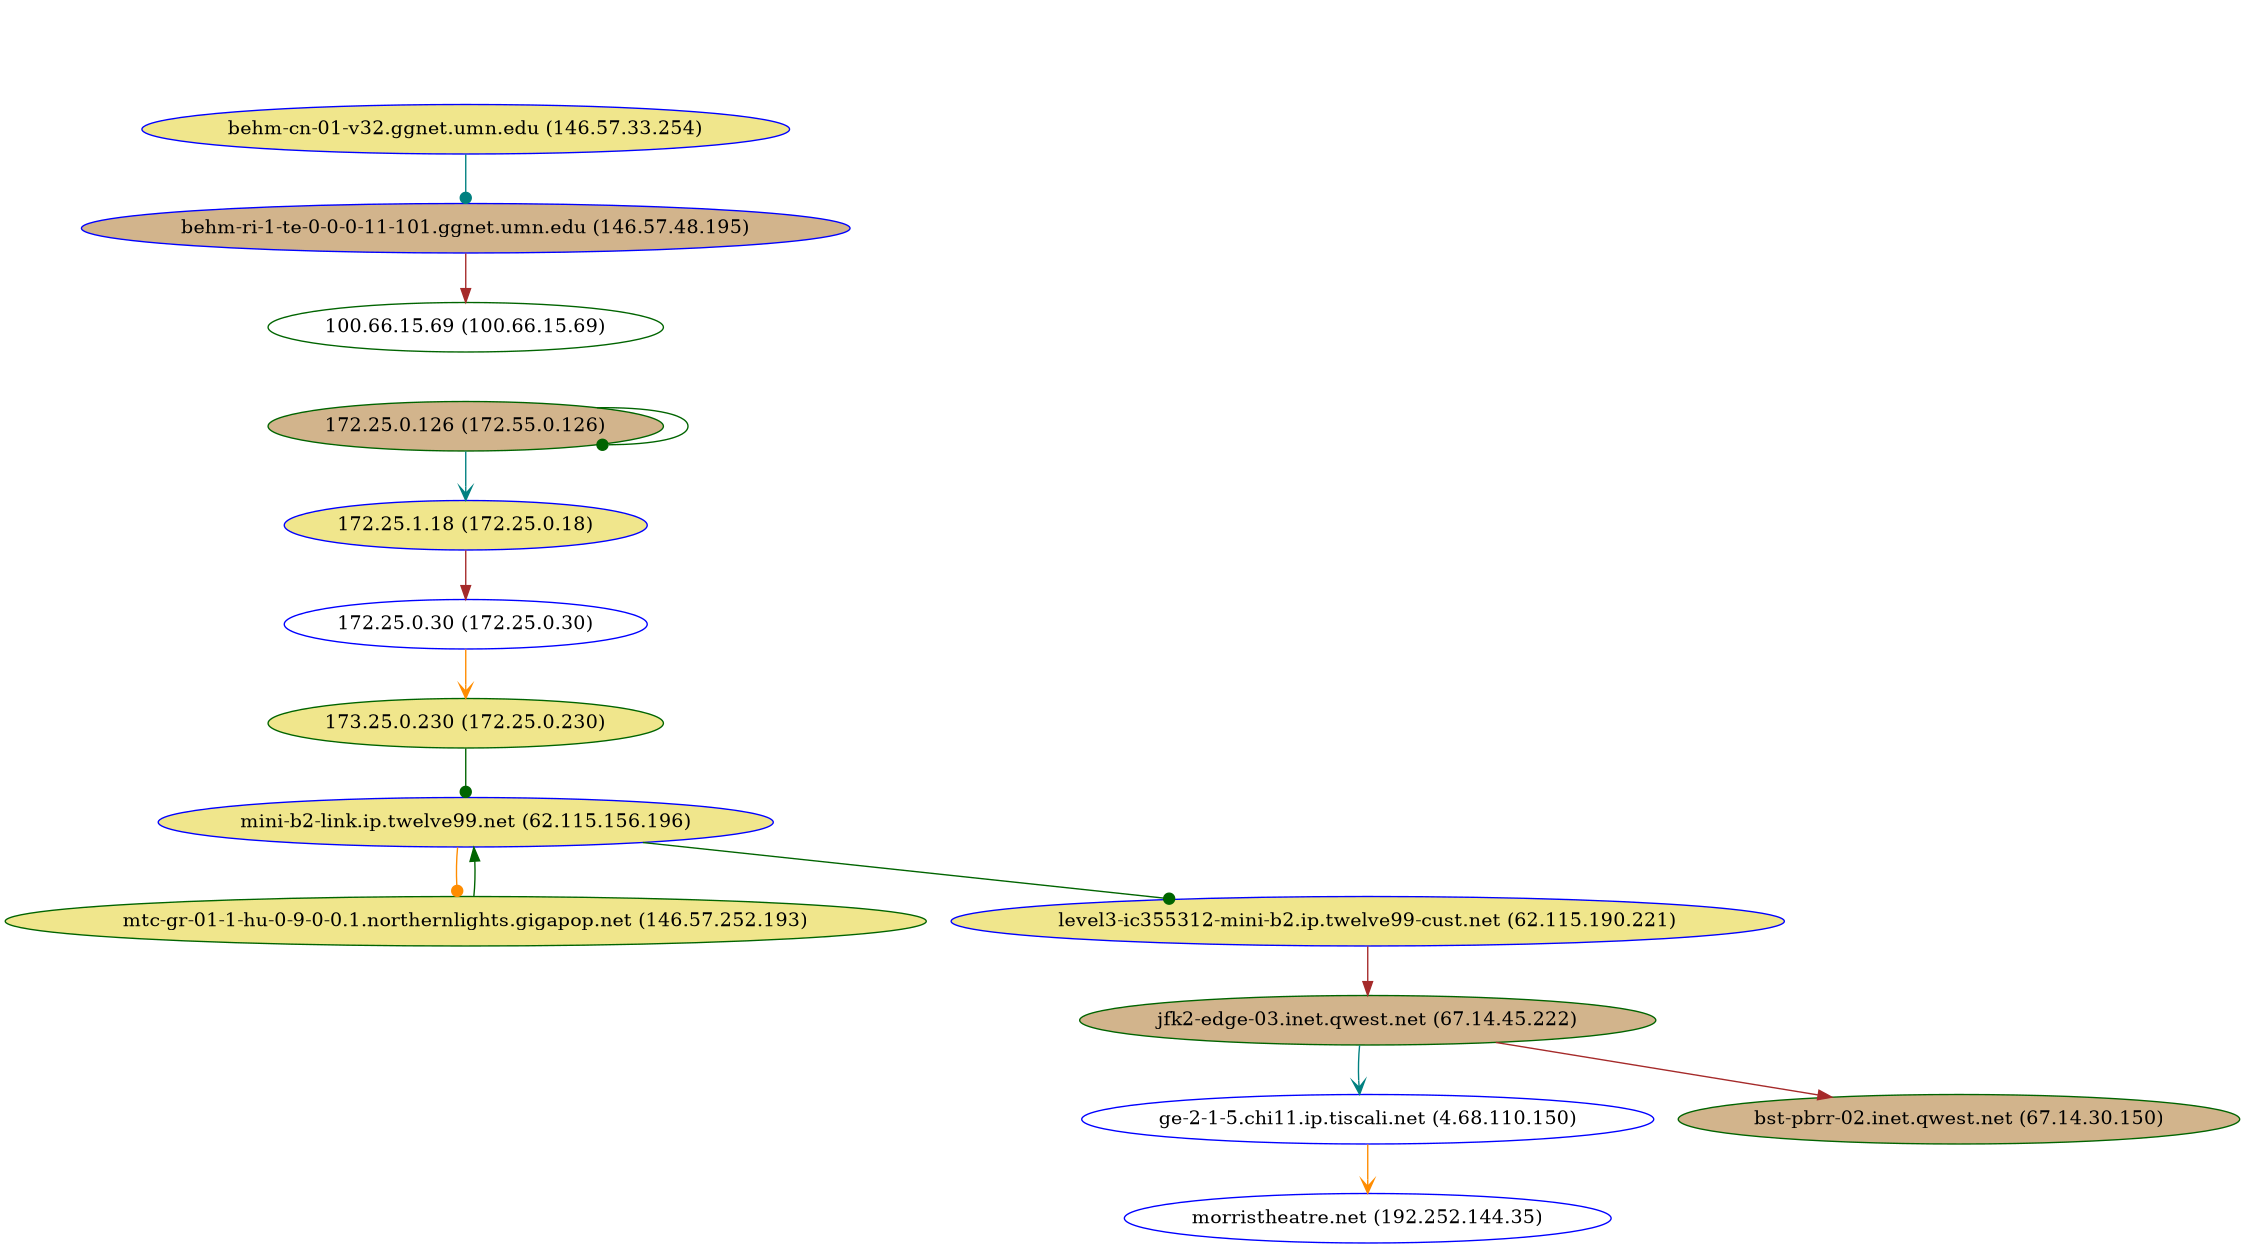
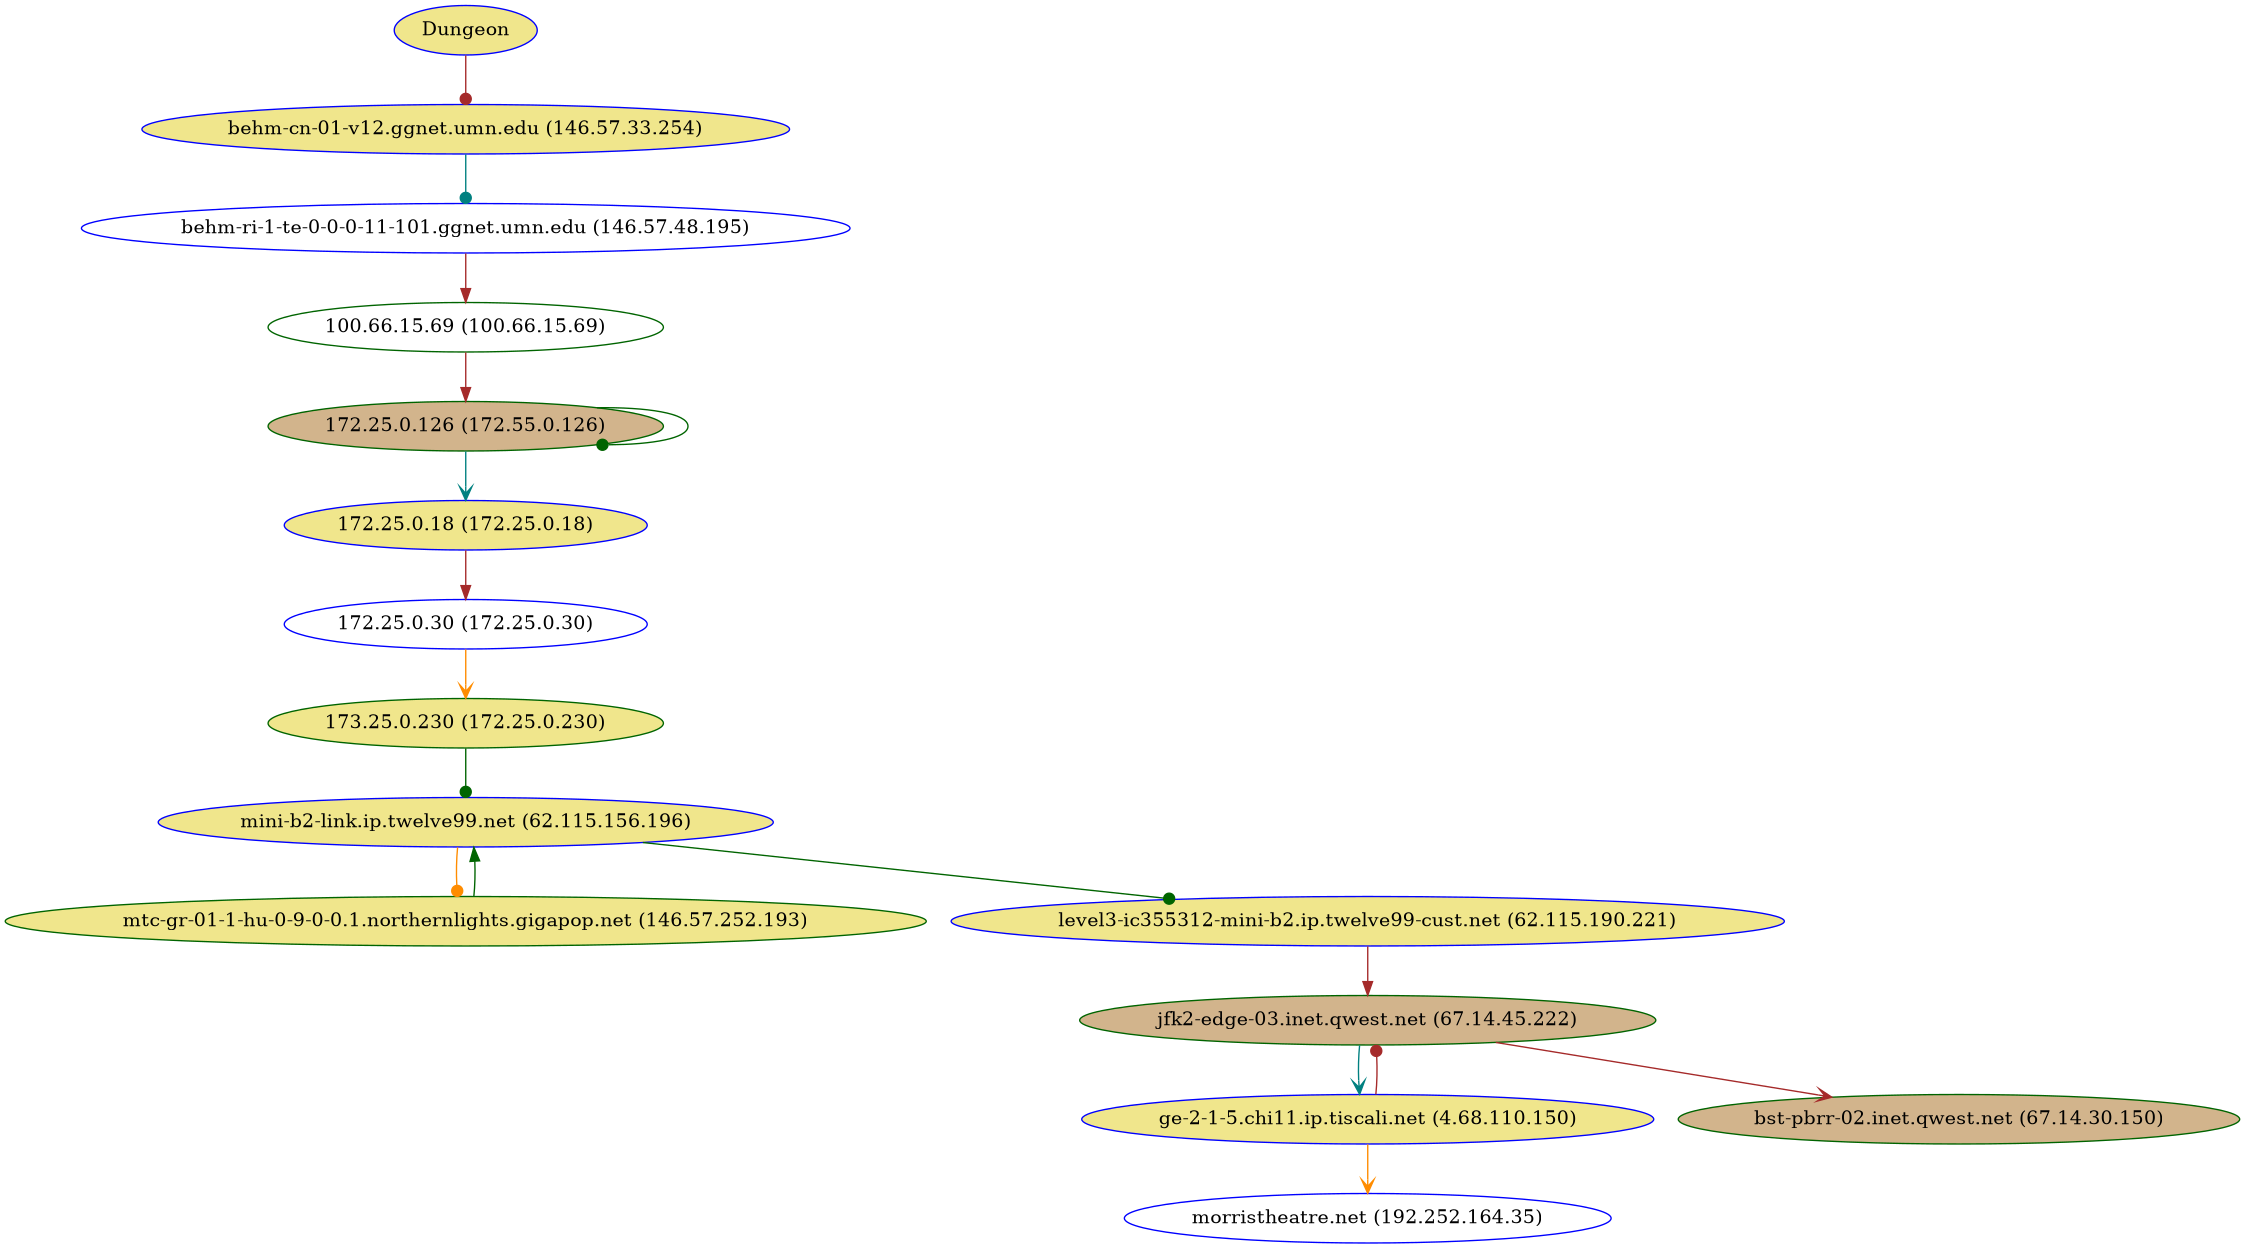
none -> (466, 30)
(466, 129) -> (466, 129)
(466, 228) -> (466, 228)
none -> (466, 370)
(466, 525) -> (466, 525)
(1657, 1069) -> (1657, 1069)
none -> (1377, 1075)
(1368, 1119) -> (1368, 1119)
(1368, 1218) -> (1368, 1218)
